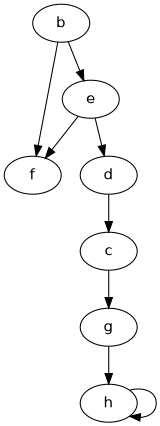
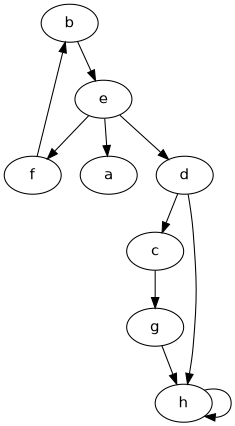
(48, 94) -> (50, 104)
none -> (109, 175)
none -> (196, 284)
